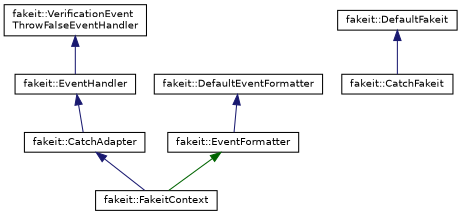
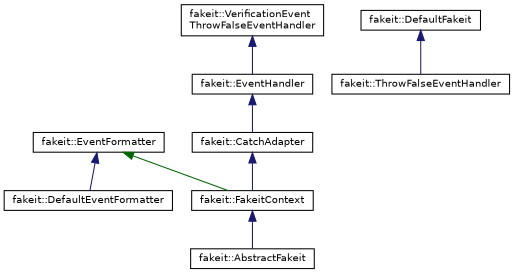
(397, 84) -> (421, 84)
(235, 119) -> (93, 177)
none -> (252, 259)
